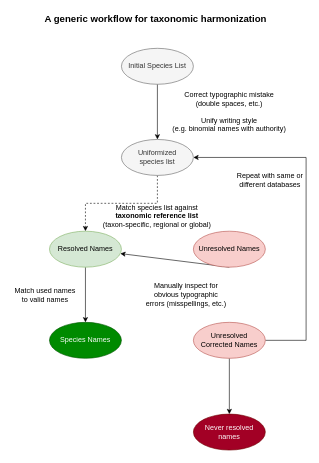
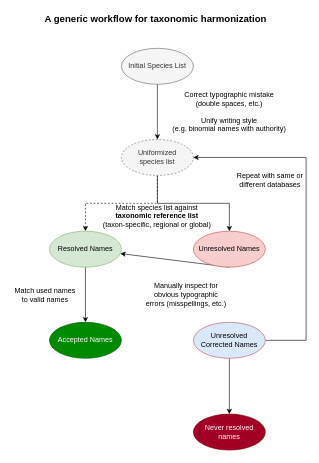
(158, 158) -> (158, 158)
none -> (230, 213)
(86, 341) -> (86, 341)
(230, 341) -> (230, 341)
